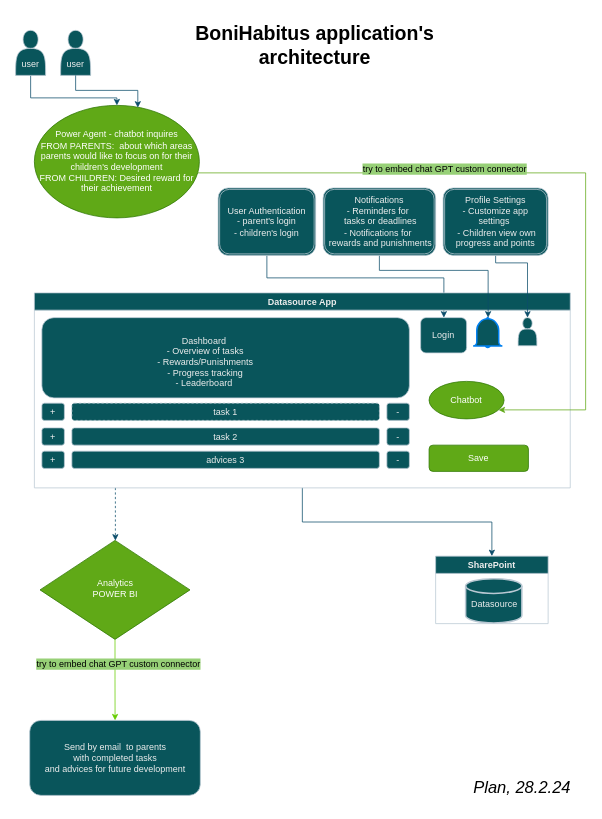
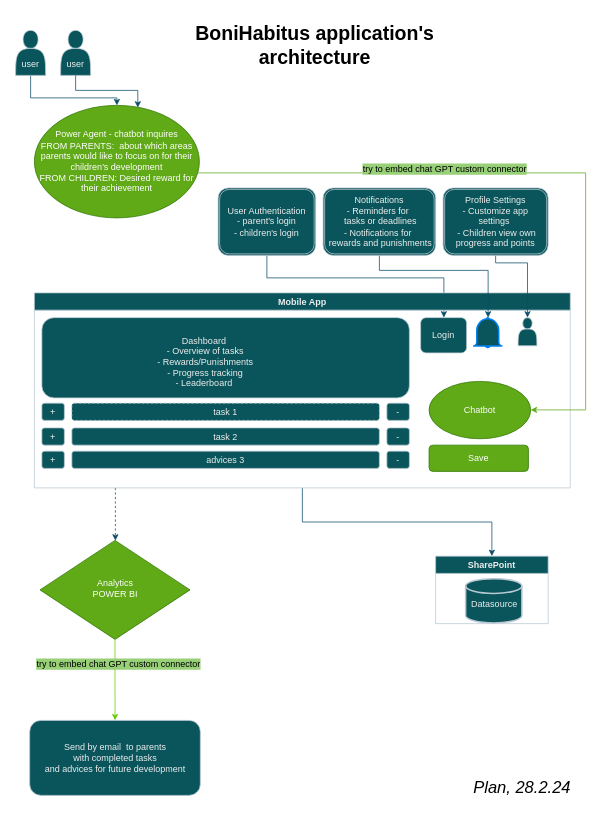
(302, 302) -> (302, 302)
(466, 400) -> (480, 410)
